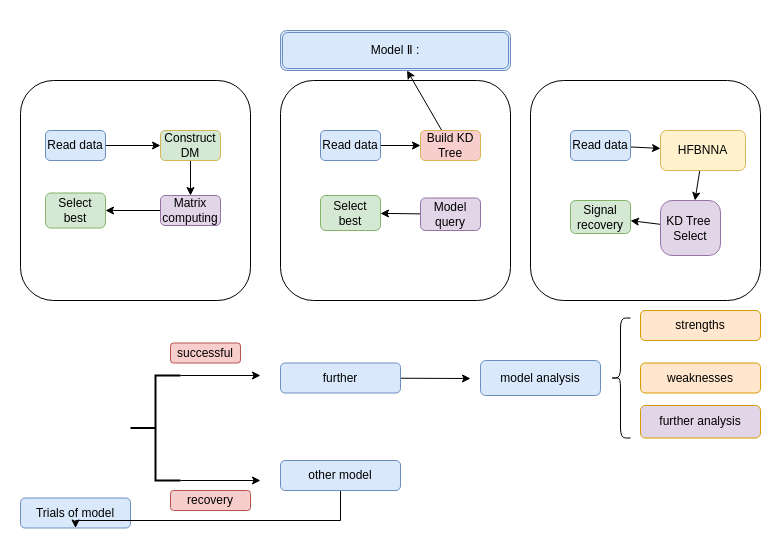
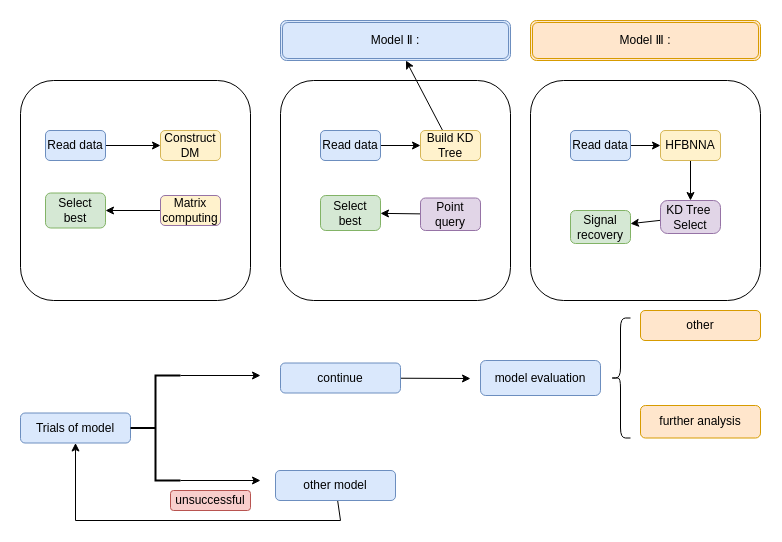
none -> (646, 41)
(396, 51) -> (396, 41)
(191, 146) -> (191, 146)
(451, 146) -> (451, 146)
(703, 151) -> (691, 146)
(191, 175) -> none
(191, 211) -> (191, 211)
(451, 215) -> (451, 215)
(601, 217) -> (601, 227)
(691, 228) -> (691, 217)
(701, 326) -> (701, 326)
(206, 353) -> none
(701, 378) -> none
(341, 379) -> (341, 379)
(541, 379) -> (541, 379)
(701, 422) -> (701, 422)
(341, 476) -> (336, 486)
(211, 501) -> (211, 501)
(76, 513) -> (76, 428)
